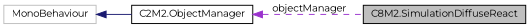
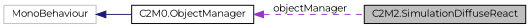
(192, 14) -> (193, 14)
(445, 14) -> (445, 14)
